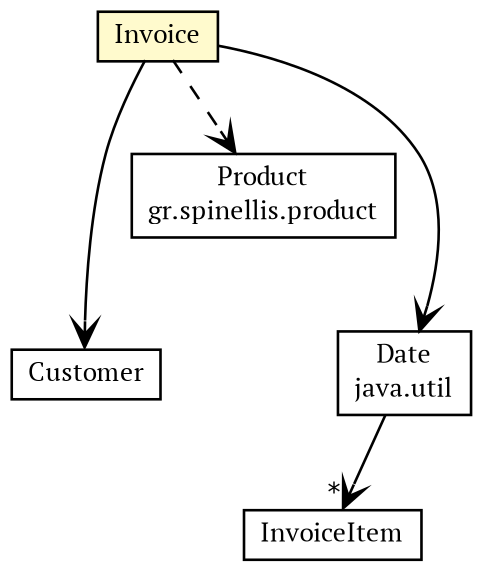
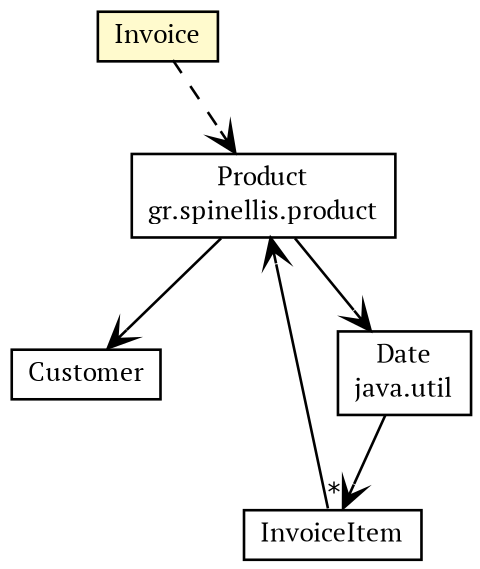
(394, 125) -> (324, 274)
(99, 186) -> (174, 284)
none -> (302, 386)
